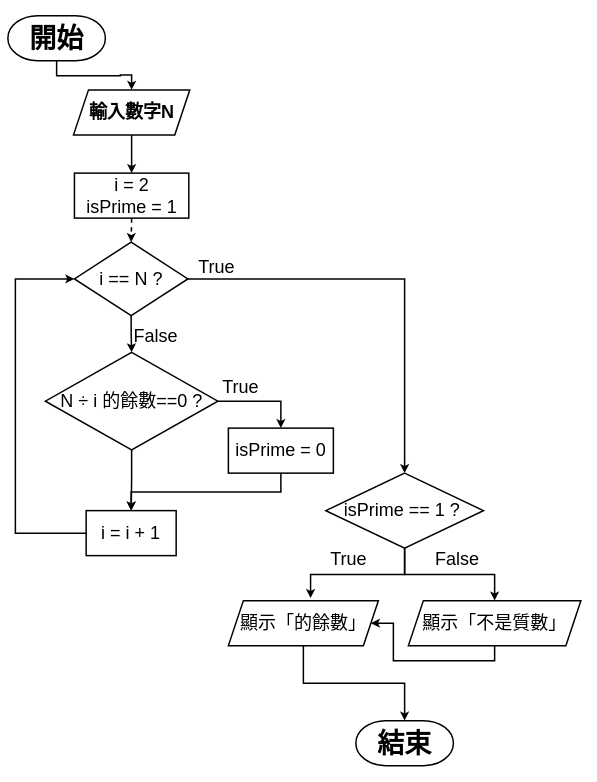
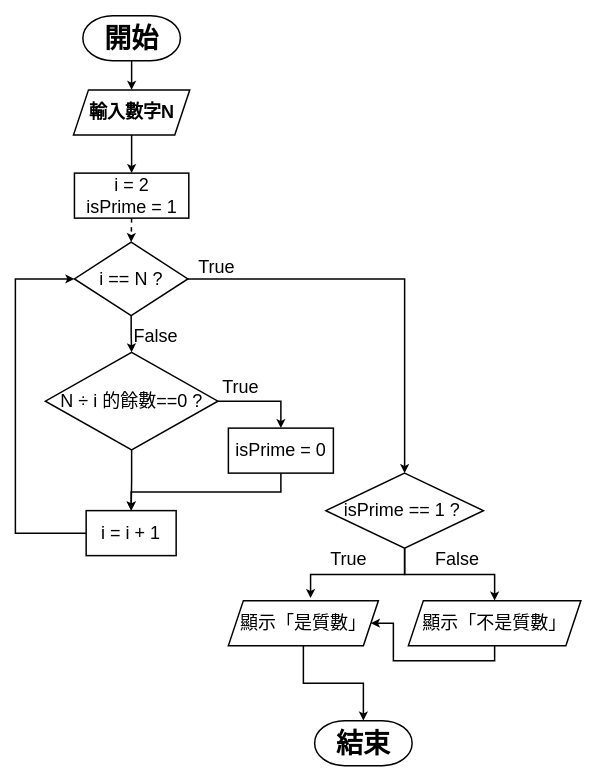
(57, 38) -> (132, 38)
(303, 623) -> (303, 623)
(405, 743) -> (363, 743)
